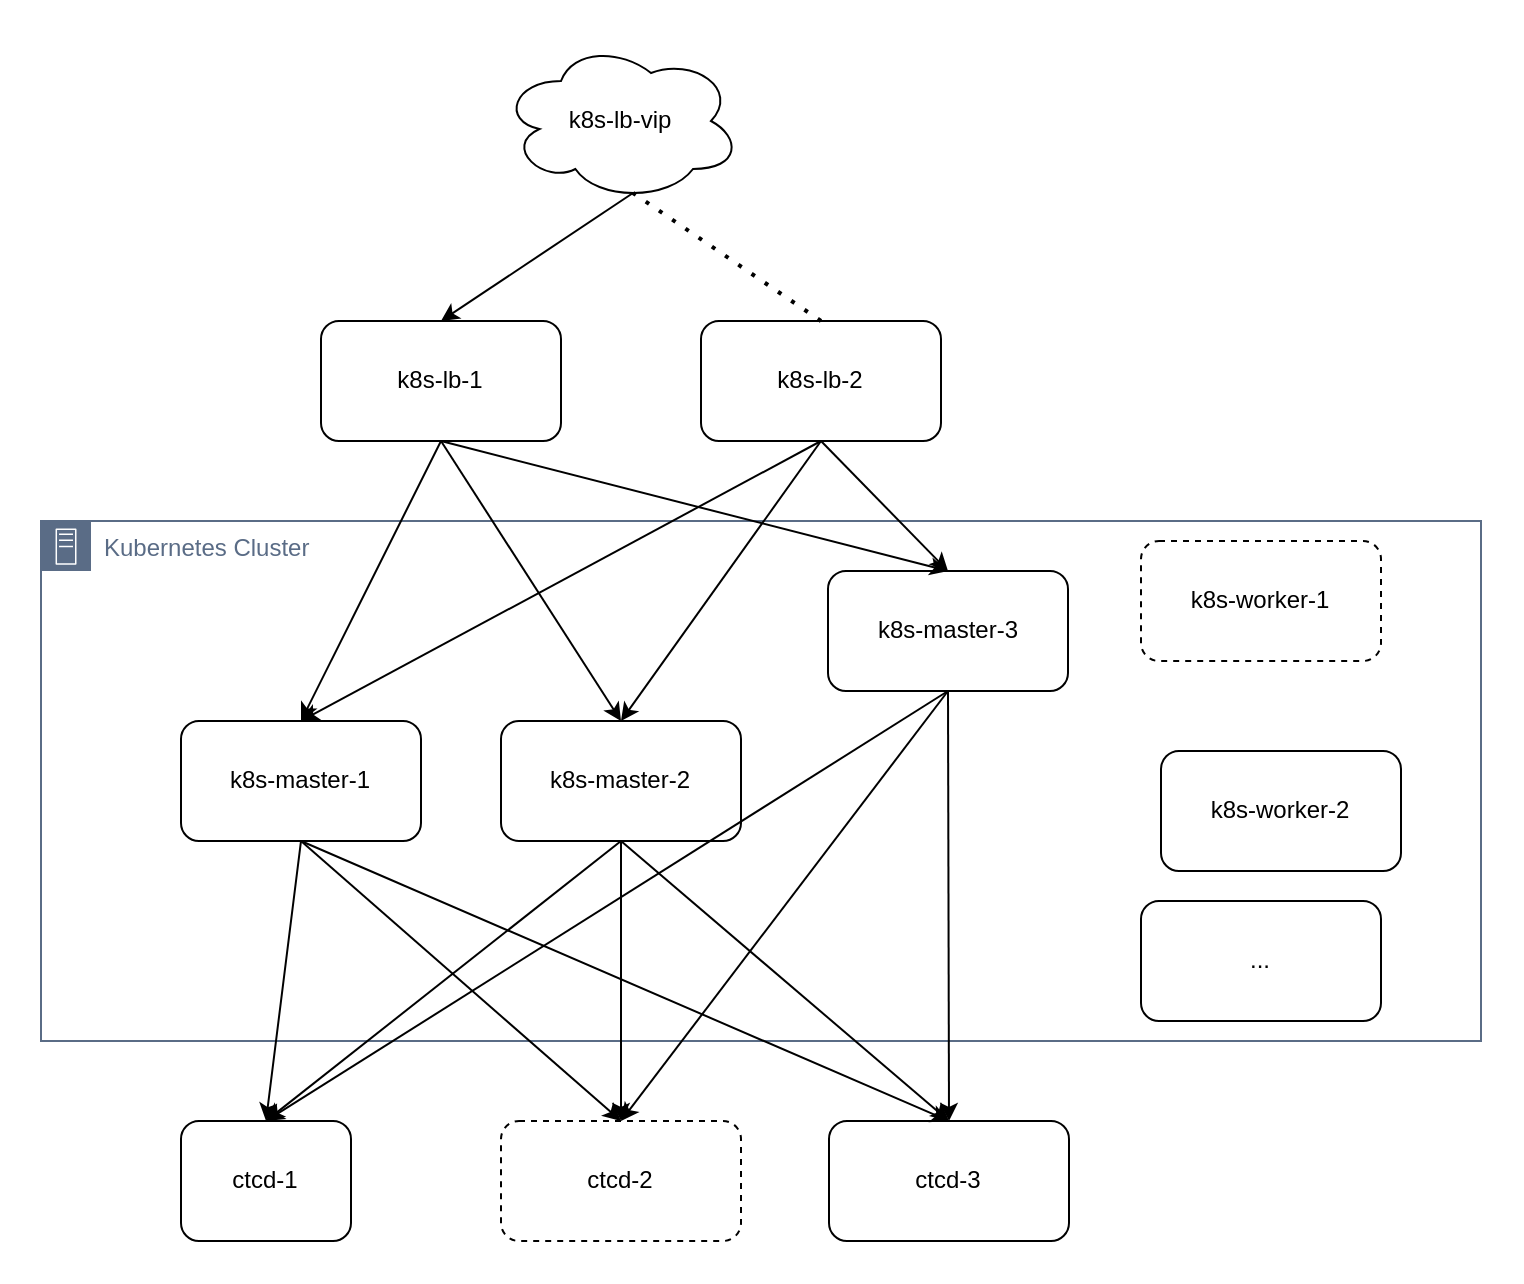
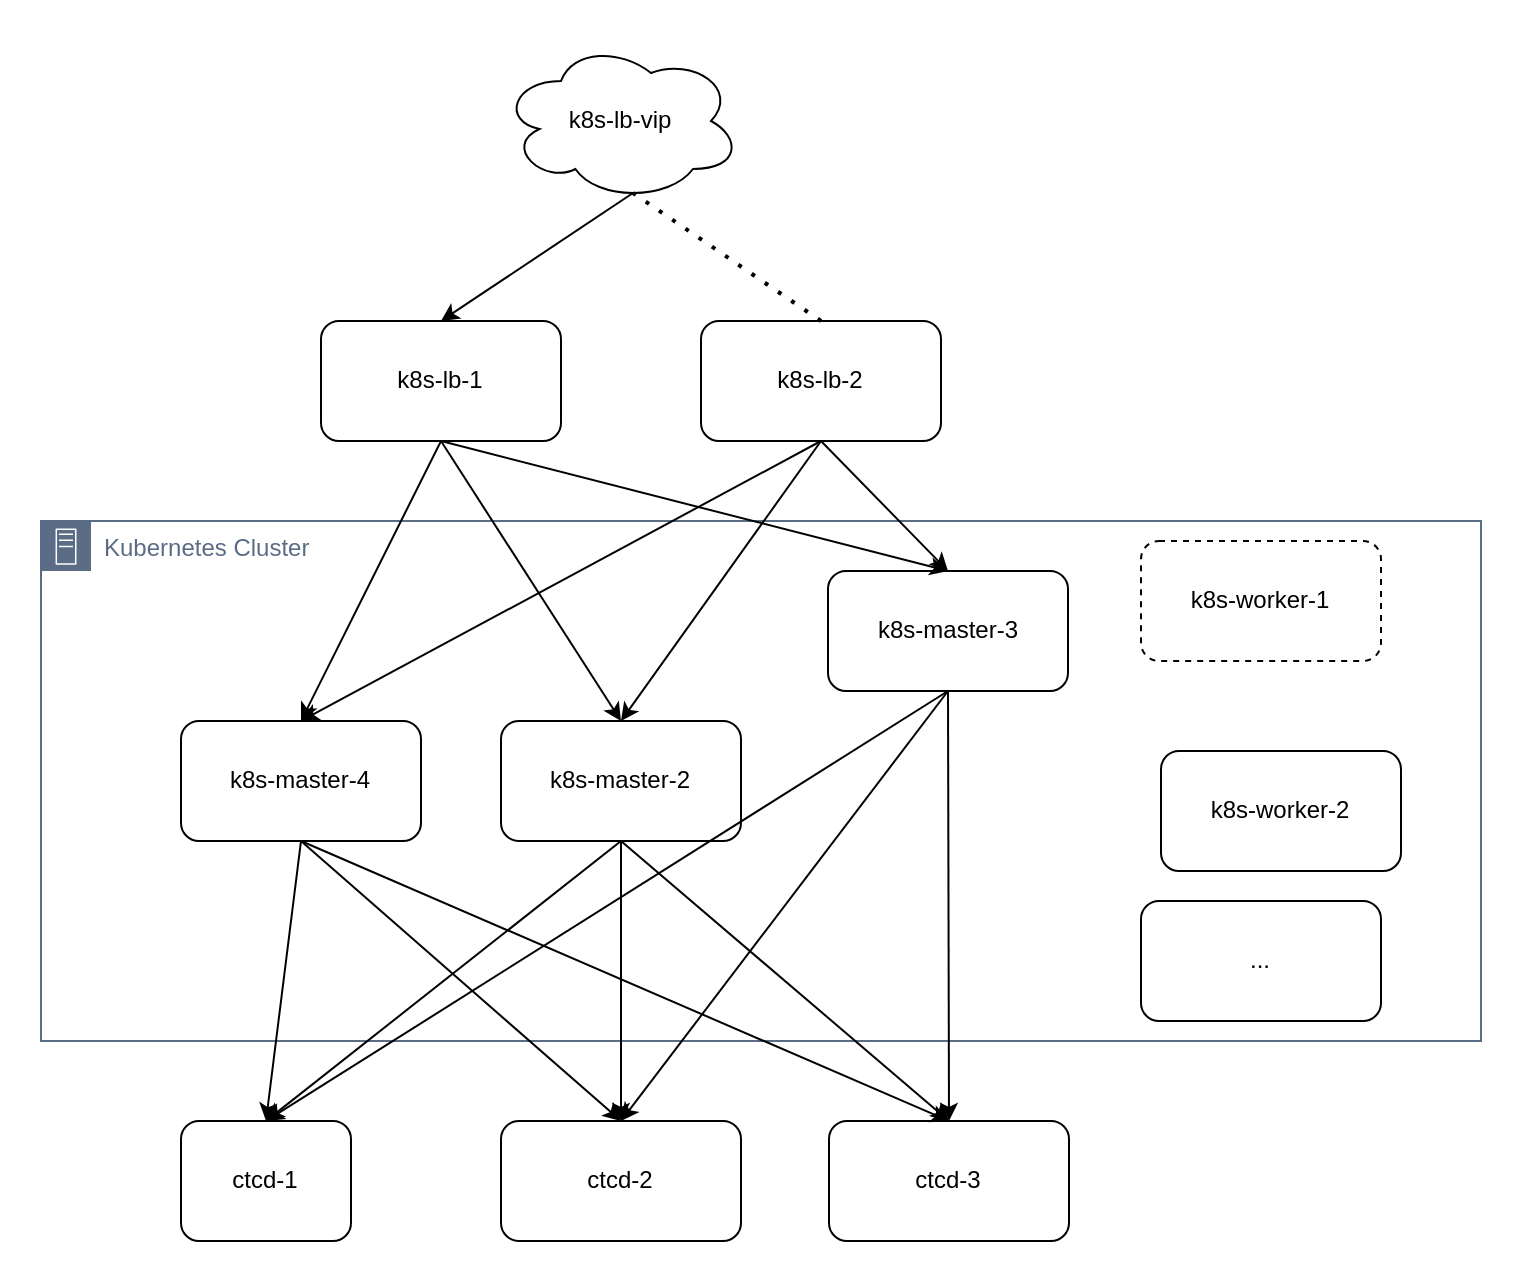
(301, 781) -> (301, 781)
(621, 1181) -> (621, 1181)
